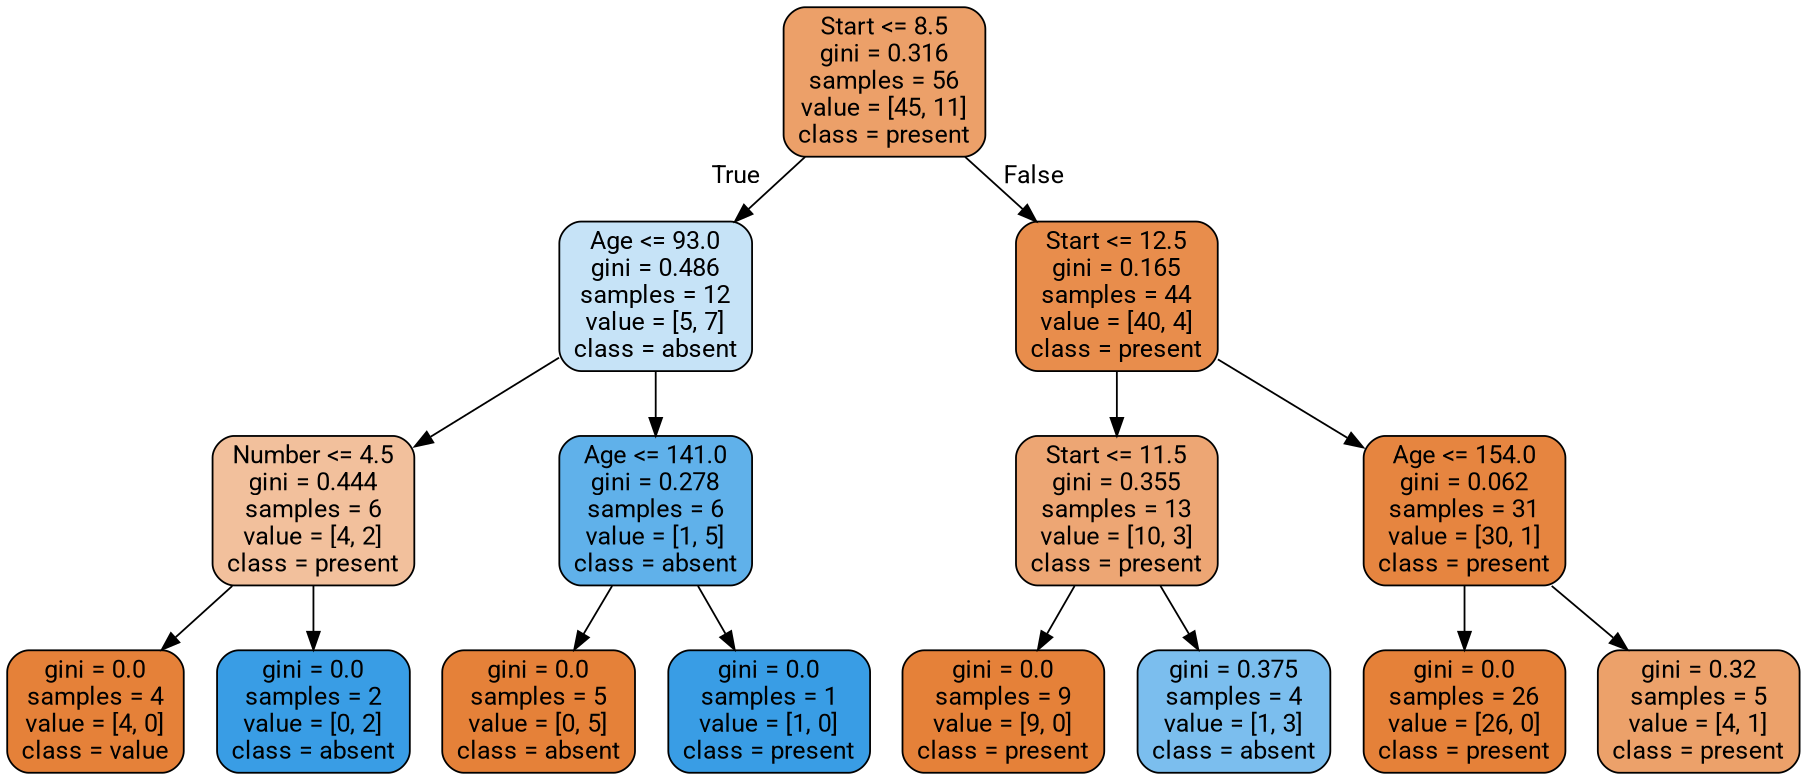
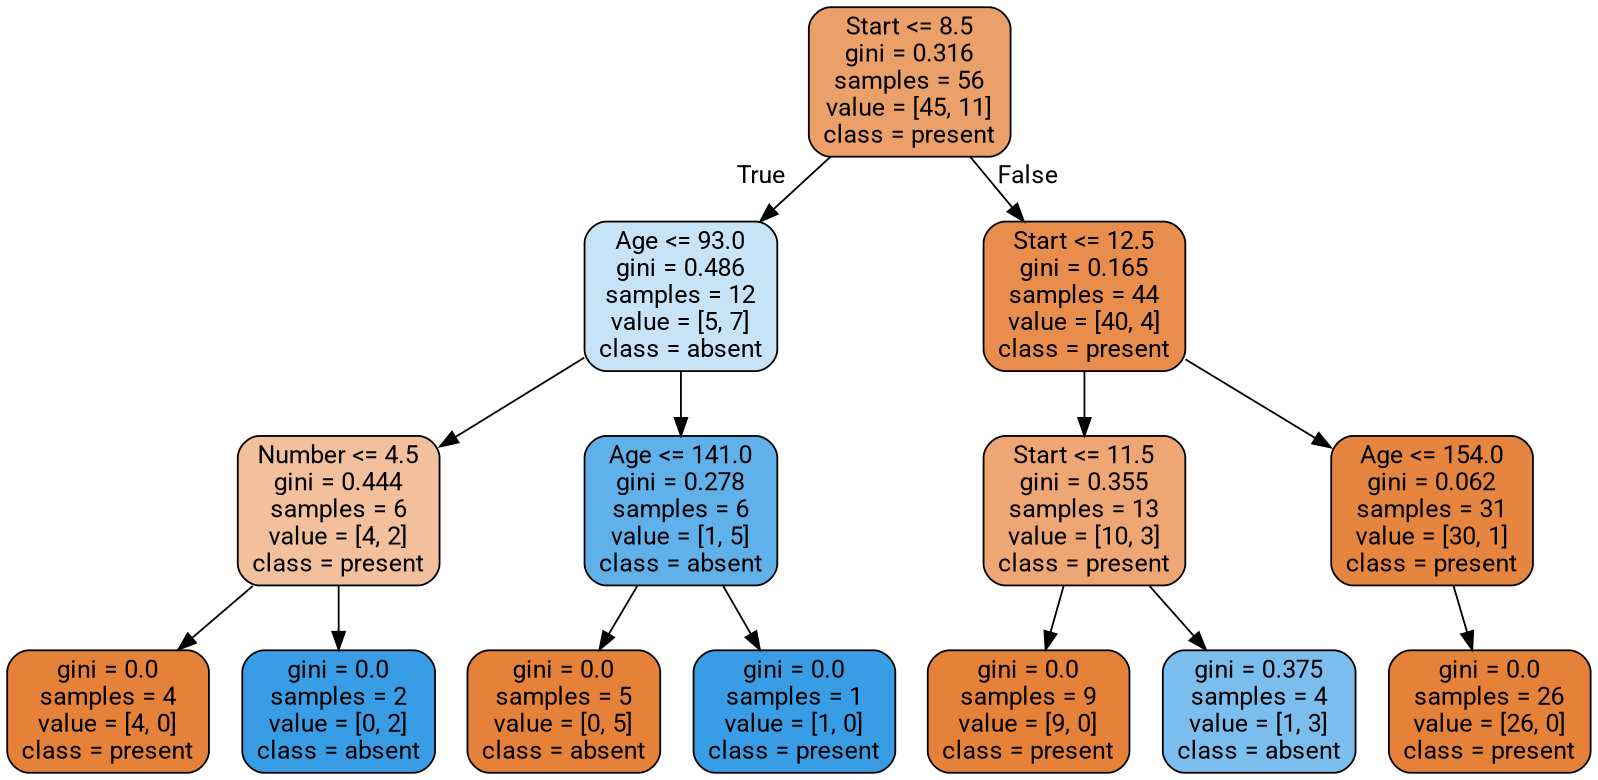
(95, 712) -> (108, 712)
(1699, 712) -> none
